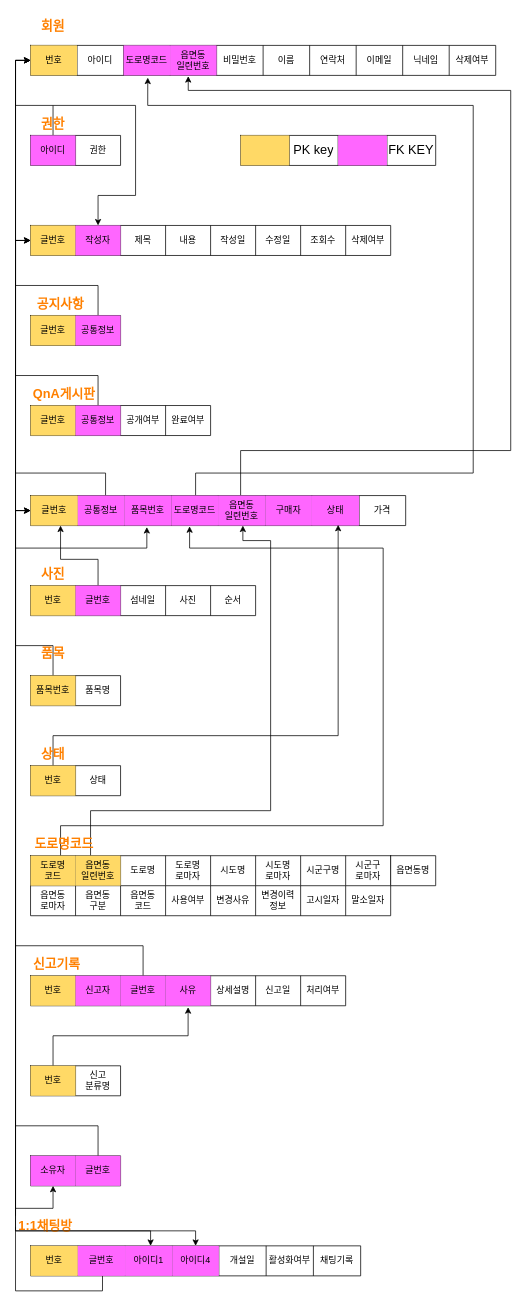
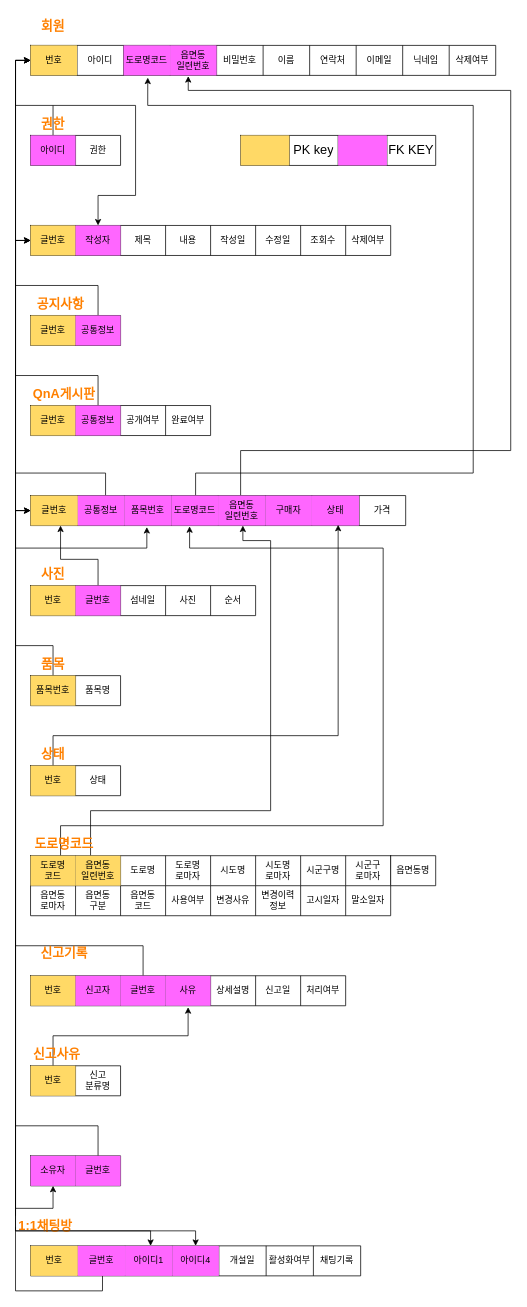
(53, 653) -> (53, 664)
(57, 964) -> (64, 953)
none -> (57, 1054)
